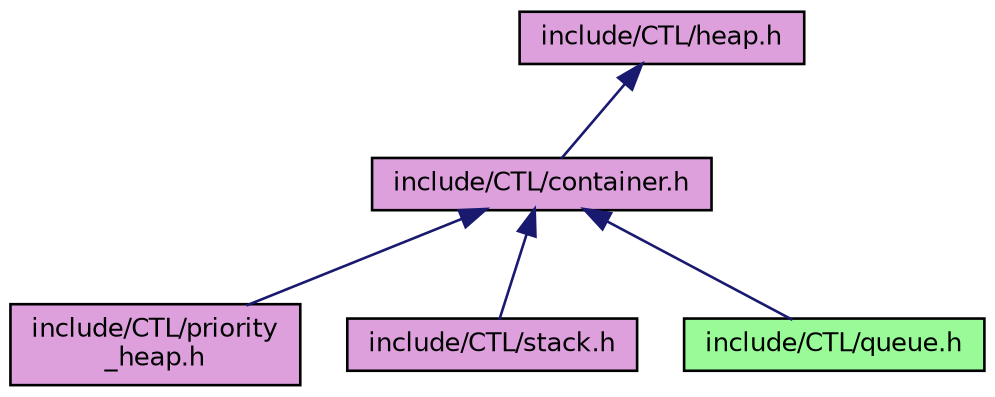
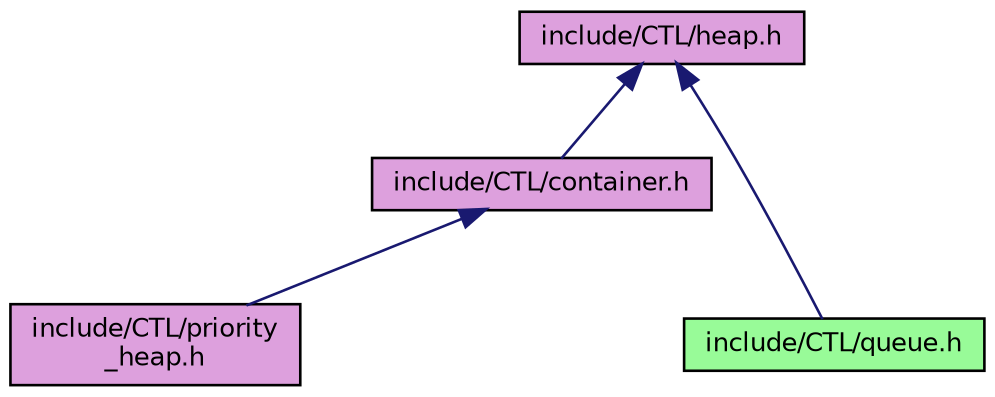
(700, 271) -> (759, 201)
(492, 345) -> none
